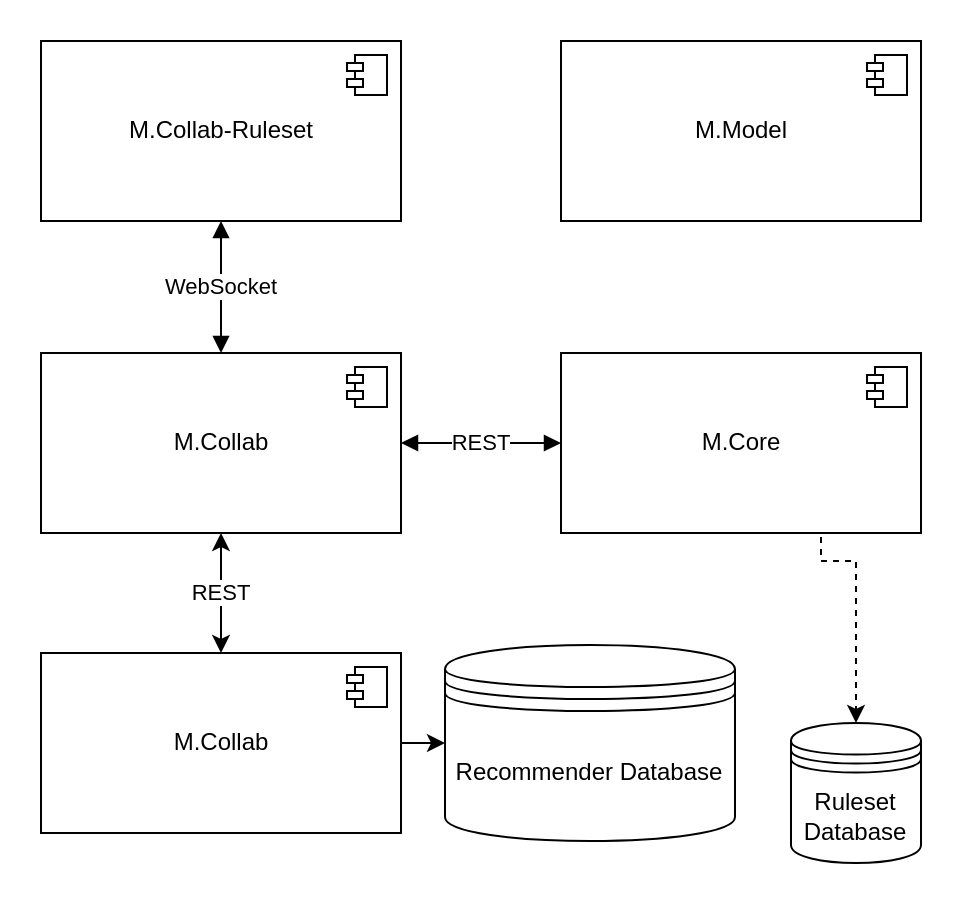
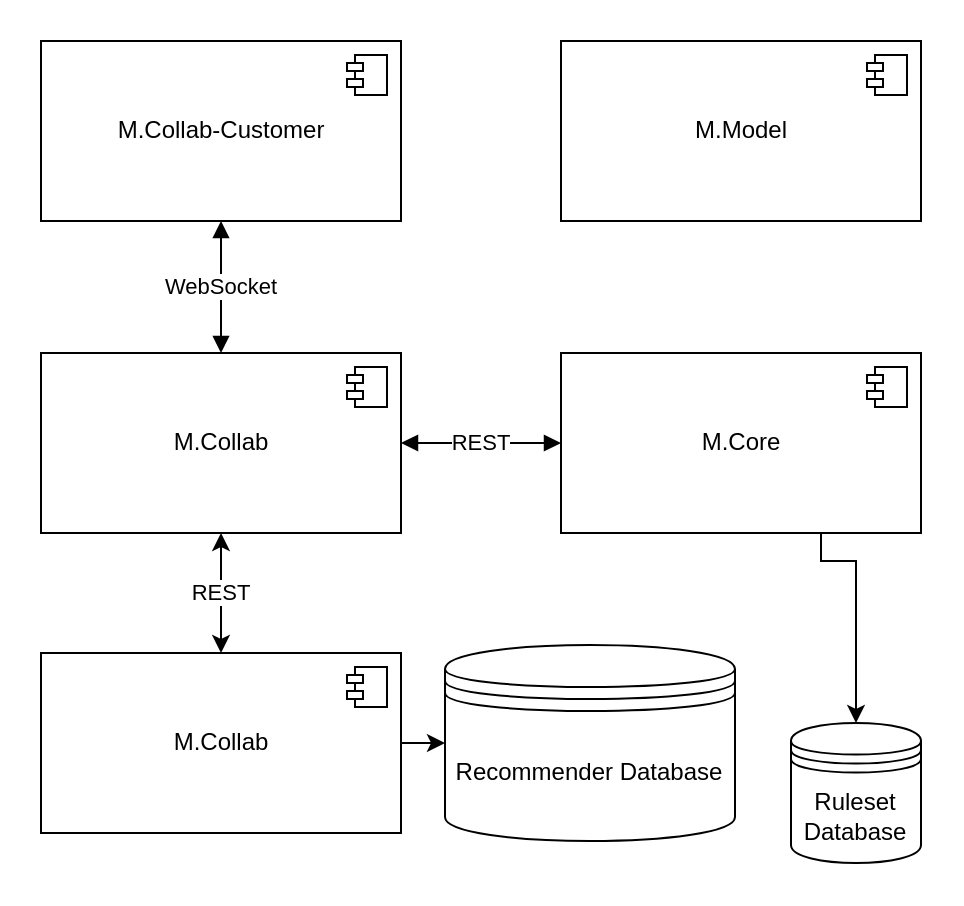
(222, 131) -> (222, 131)
(856, 602) -> (856, 602)
